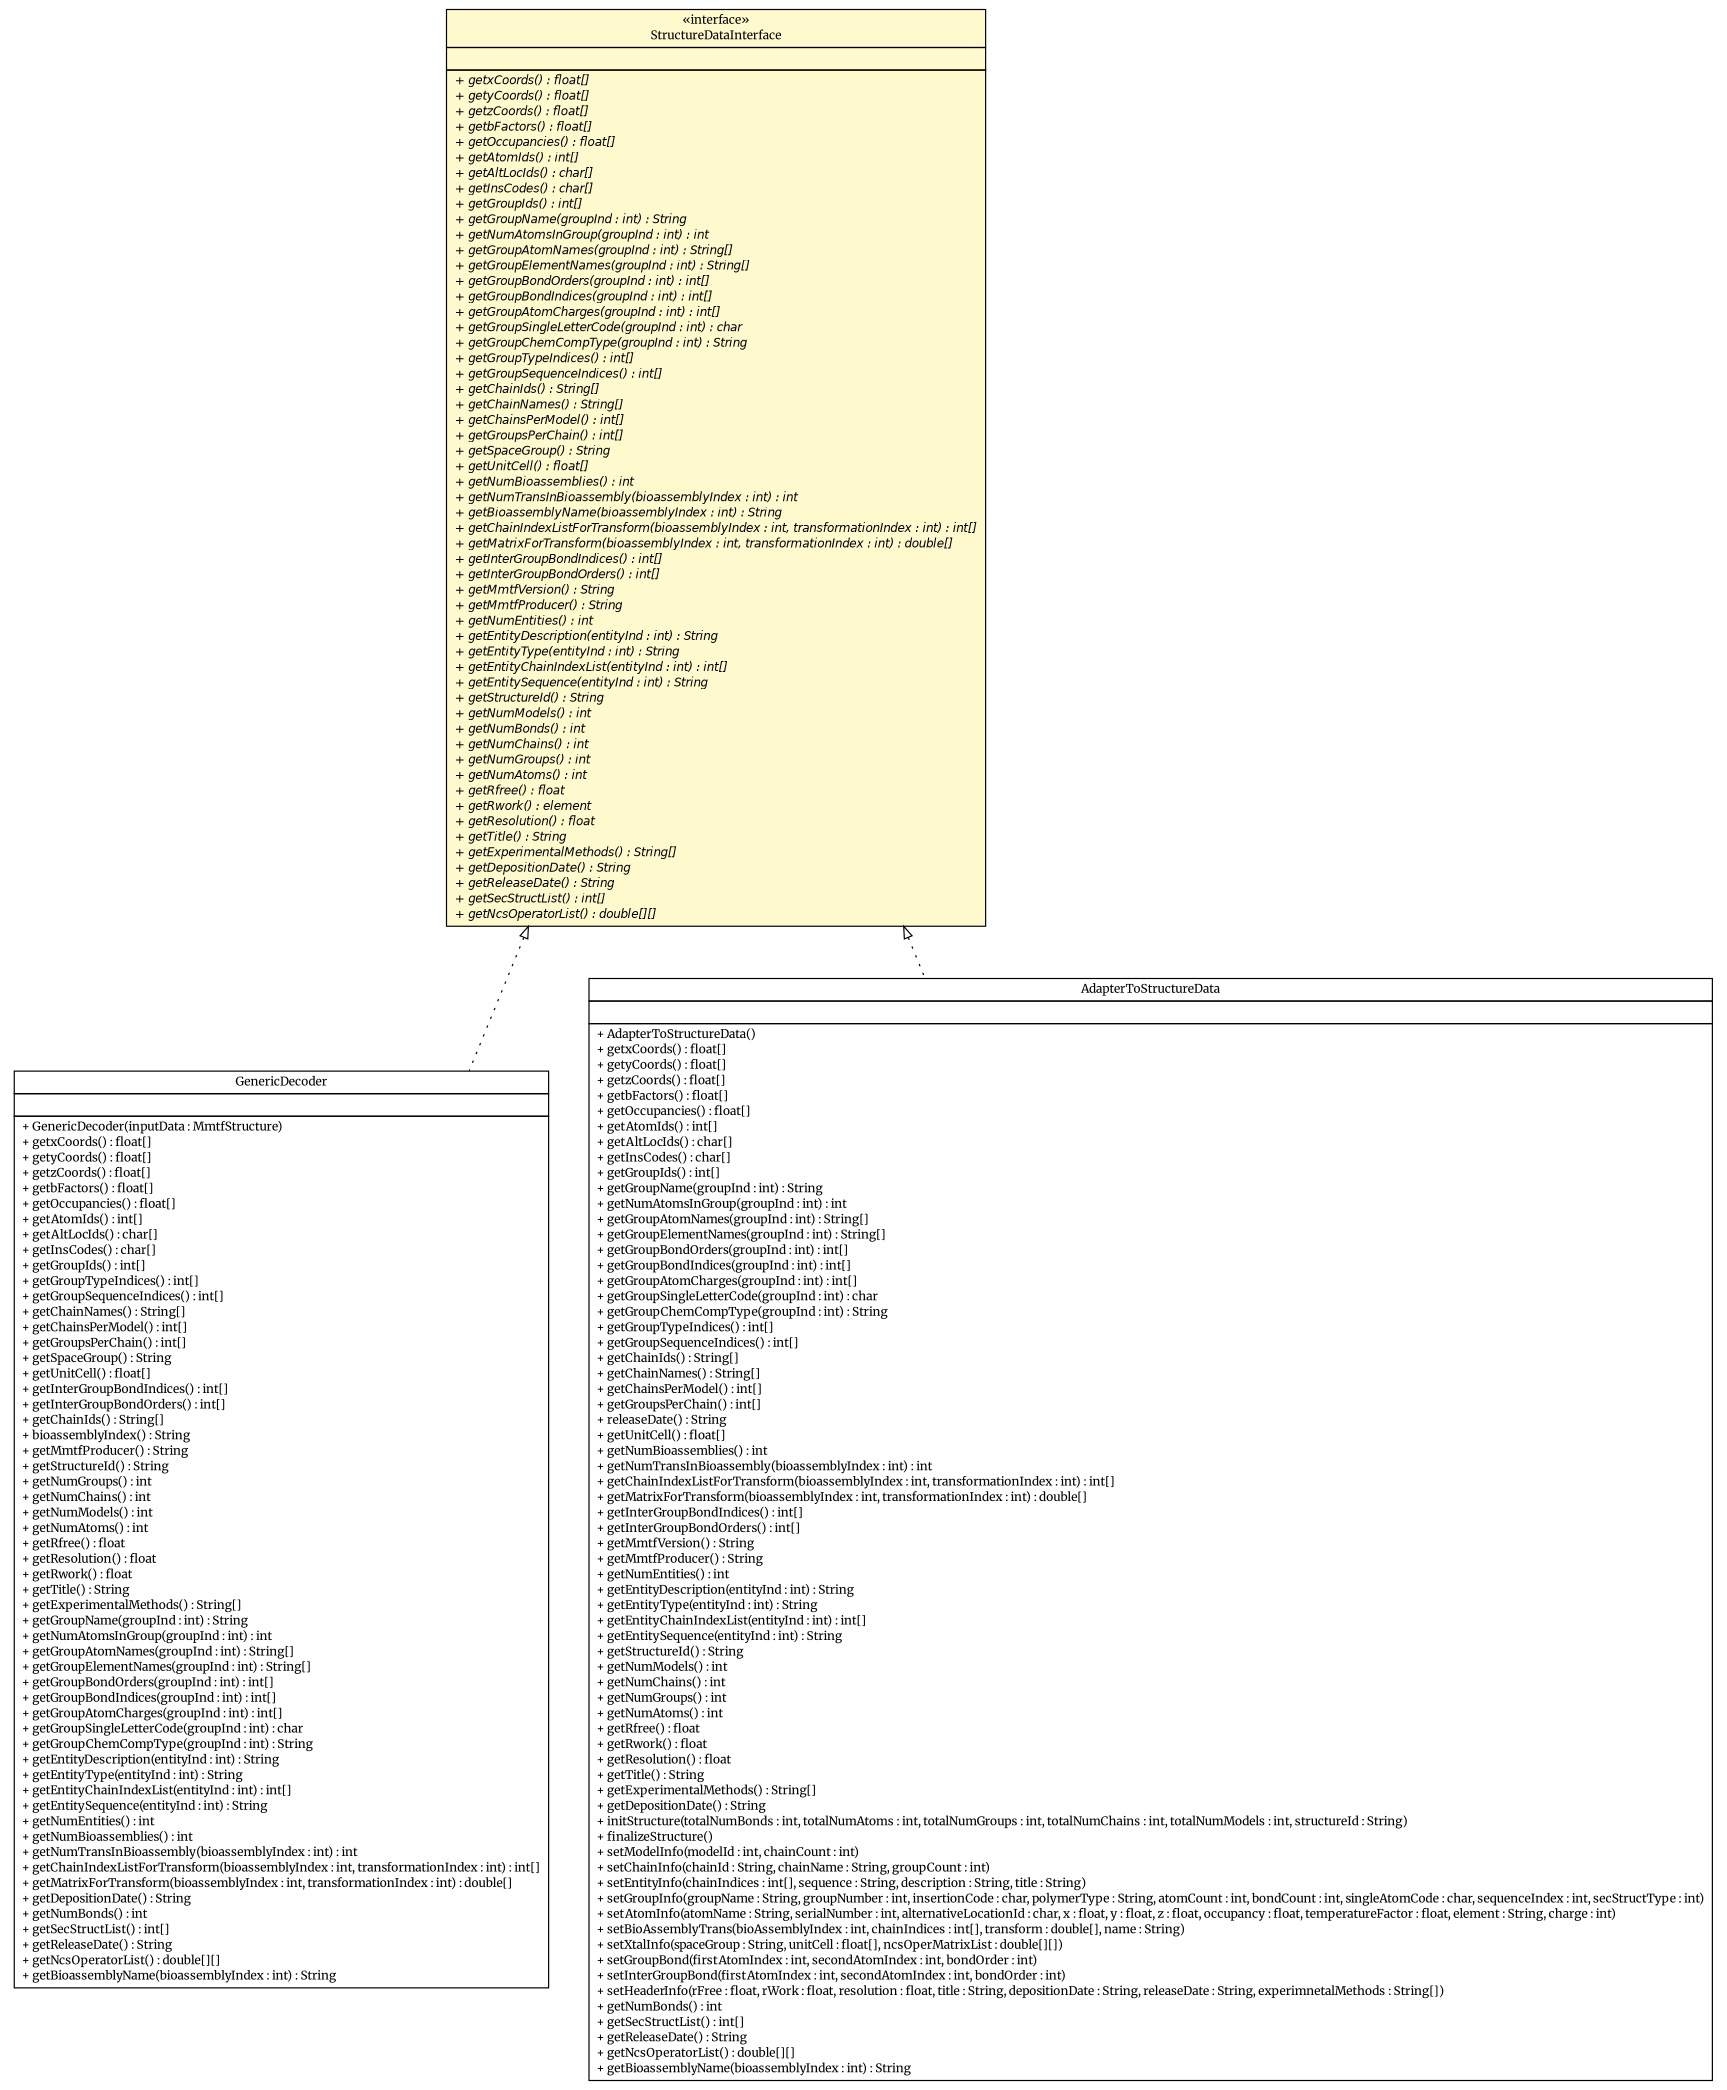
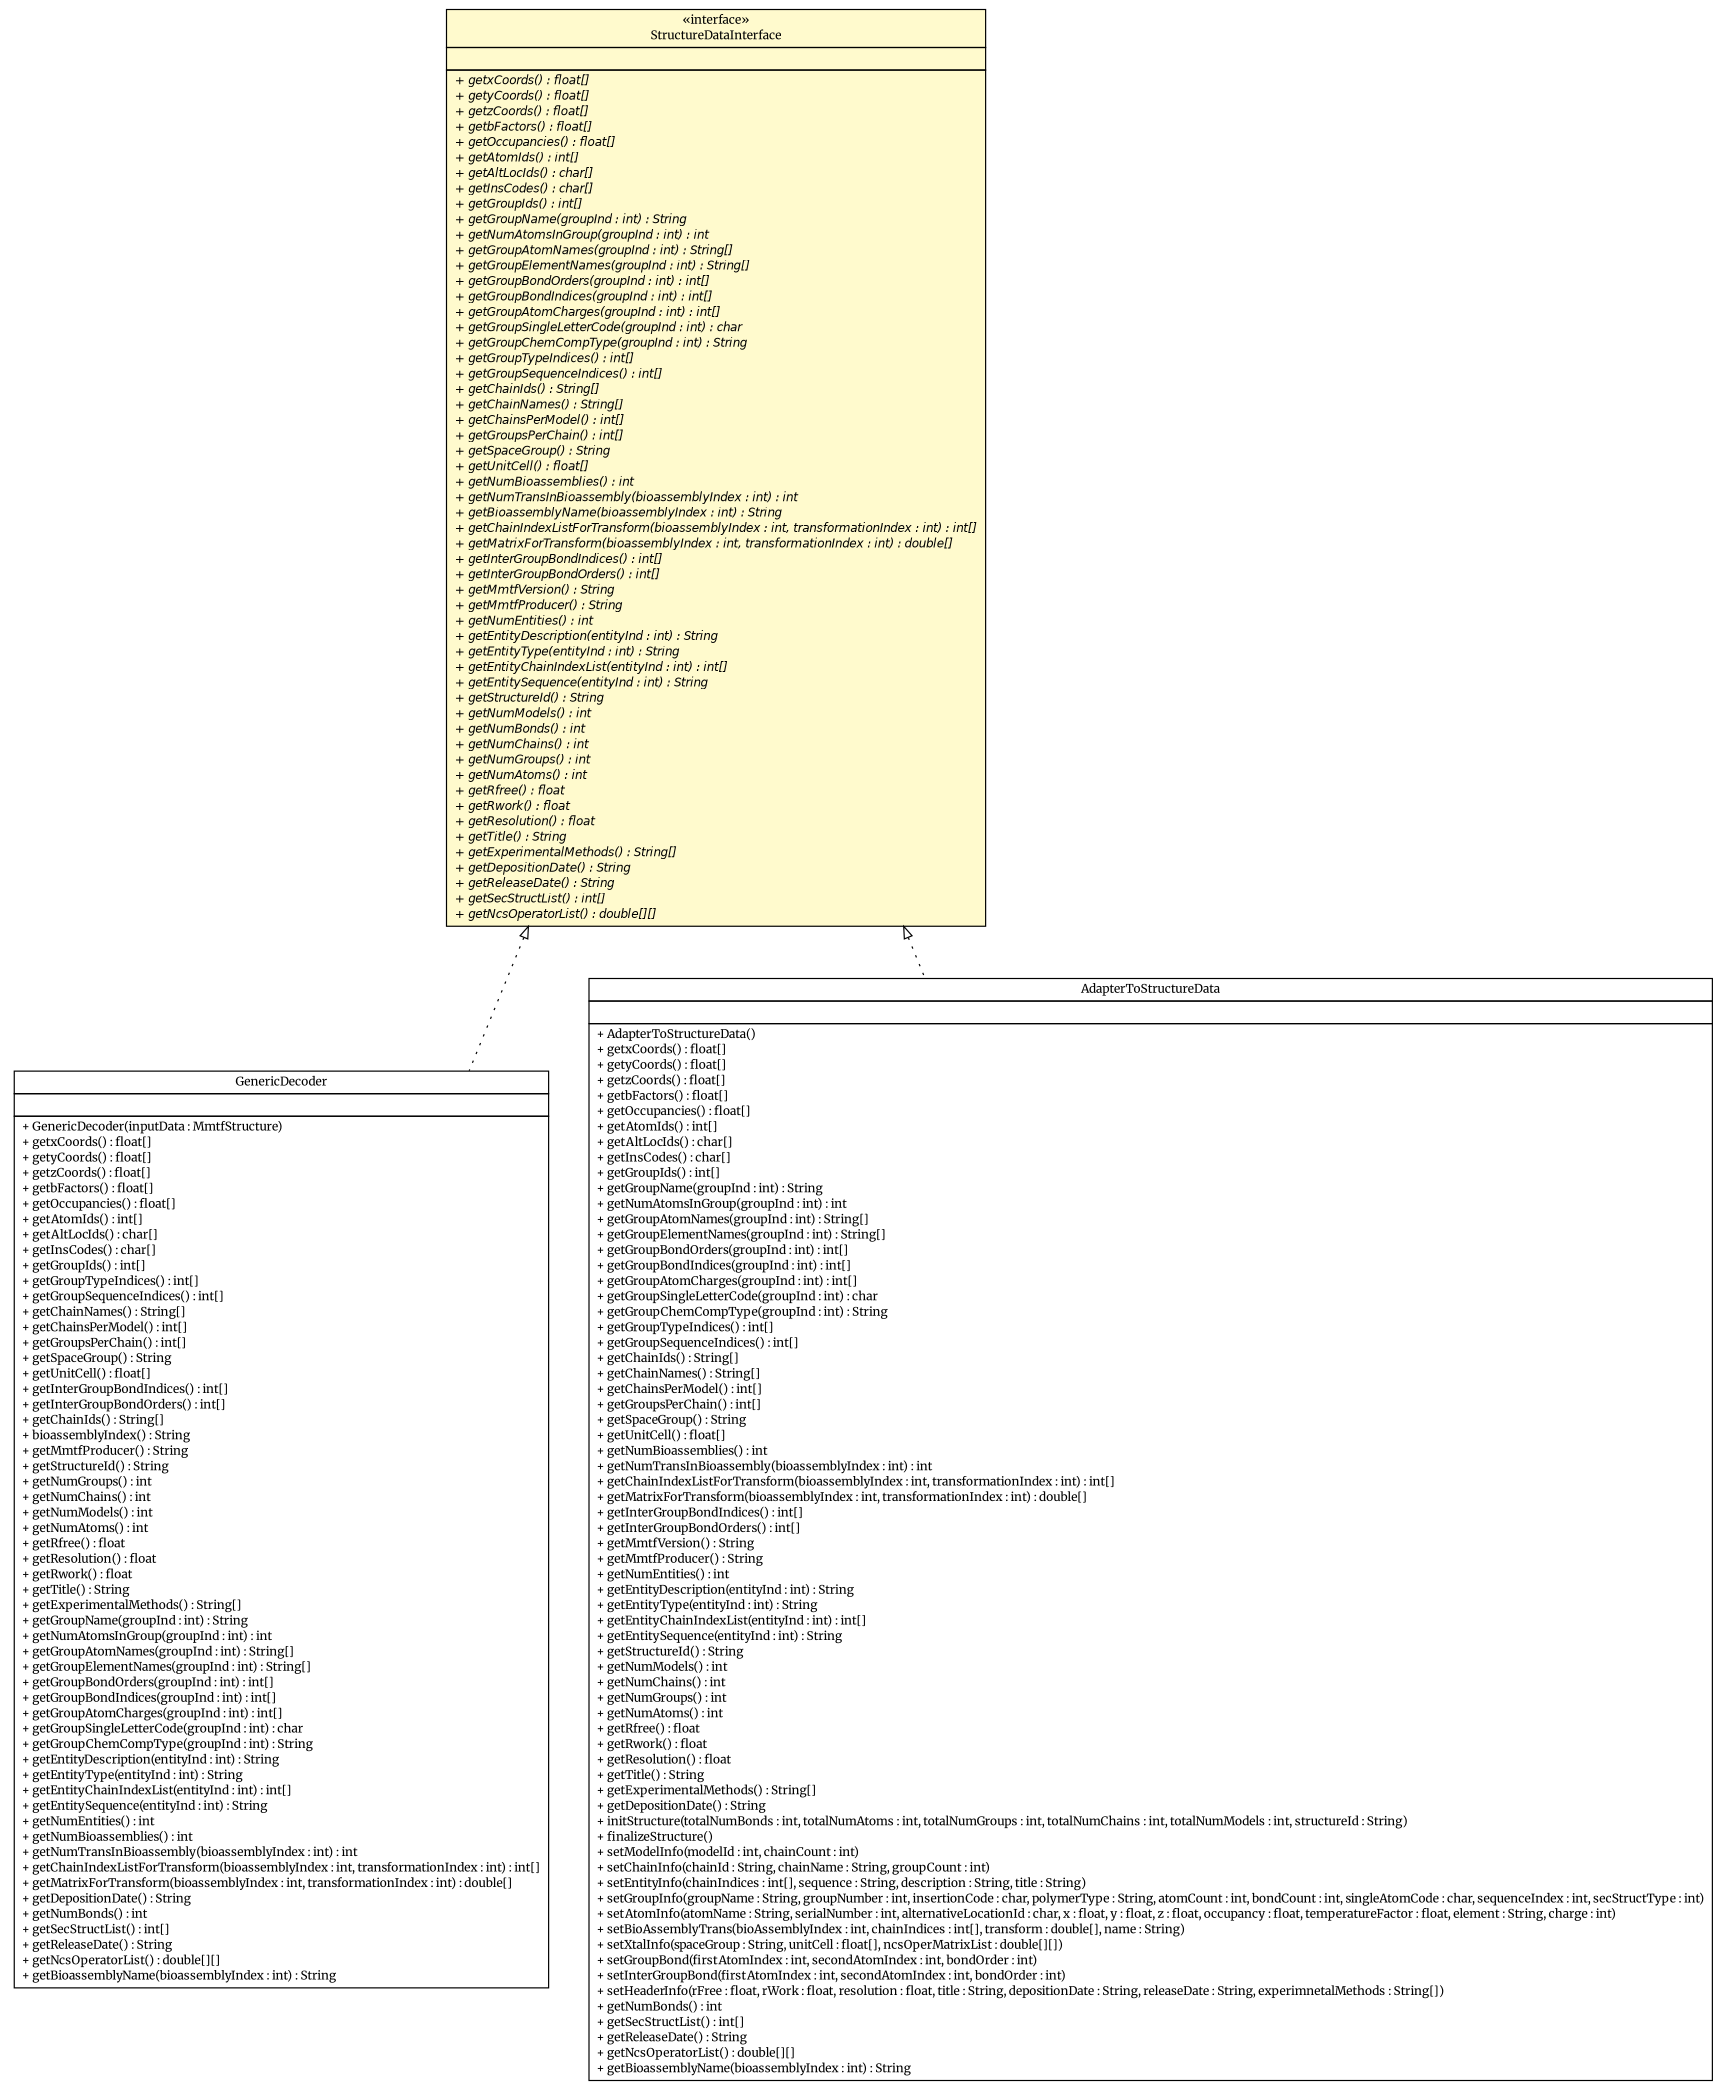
(523, 806) -> (512, 806)
(662, 1420) -> (672, 1420)
